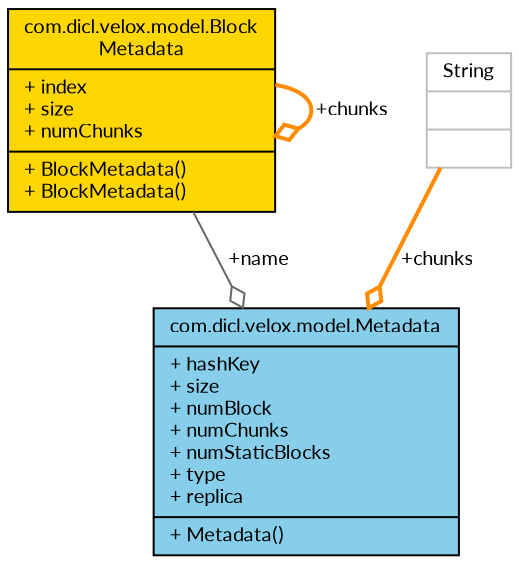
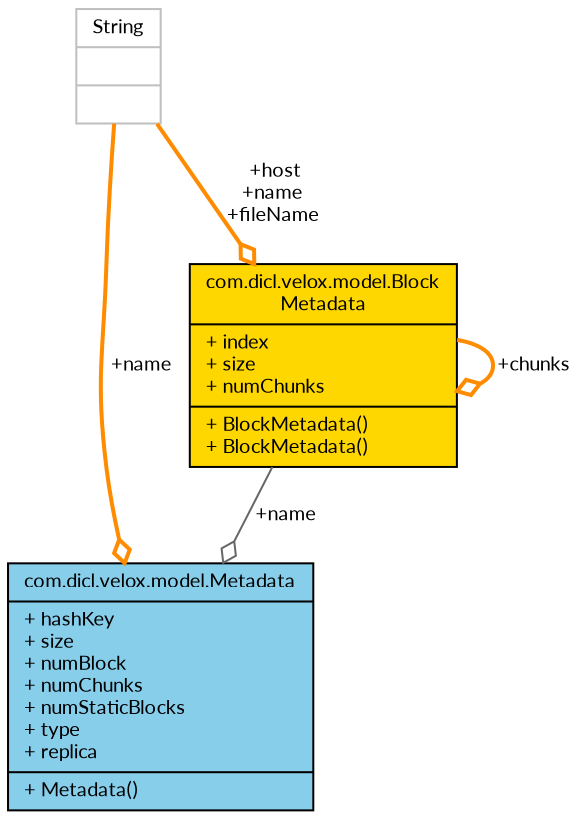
none -> (199, 184)
(436, 260) -> (140, 366)
